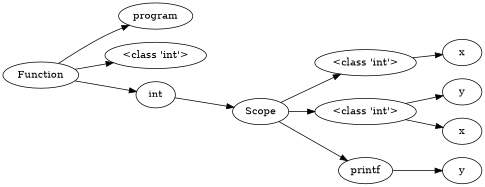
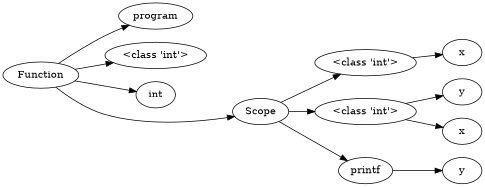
(201, 102) -> (138, 121)
